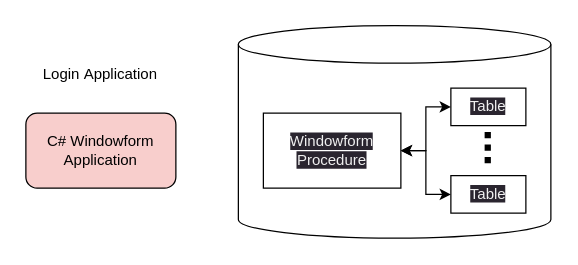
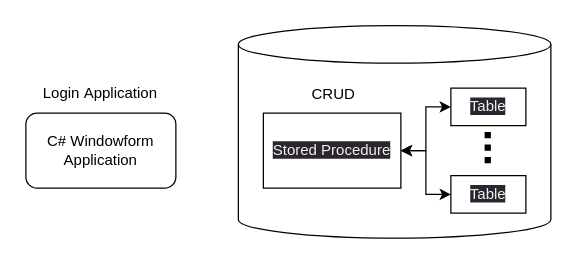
(101, 76) -> (101, 94)
none -> (332, 94)
(101, 151) -> (101, 151)
(332, 151) -> (332, 151)
